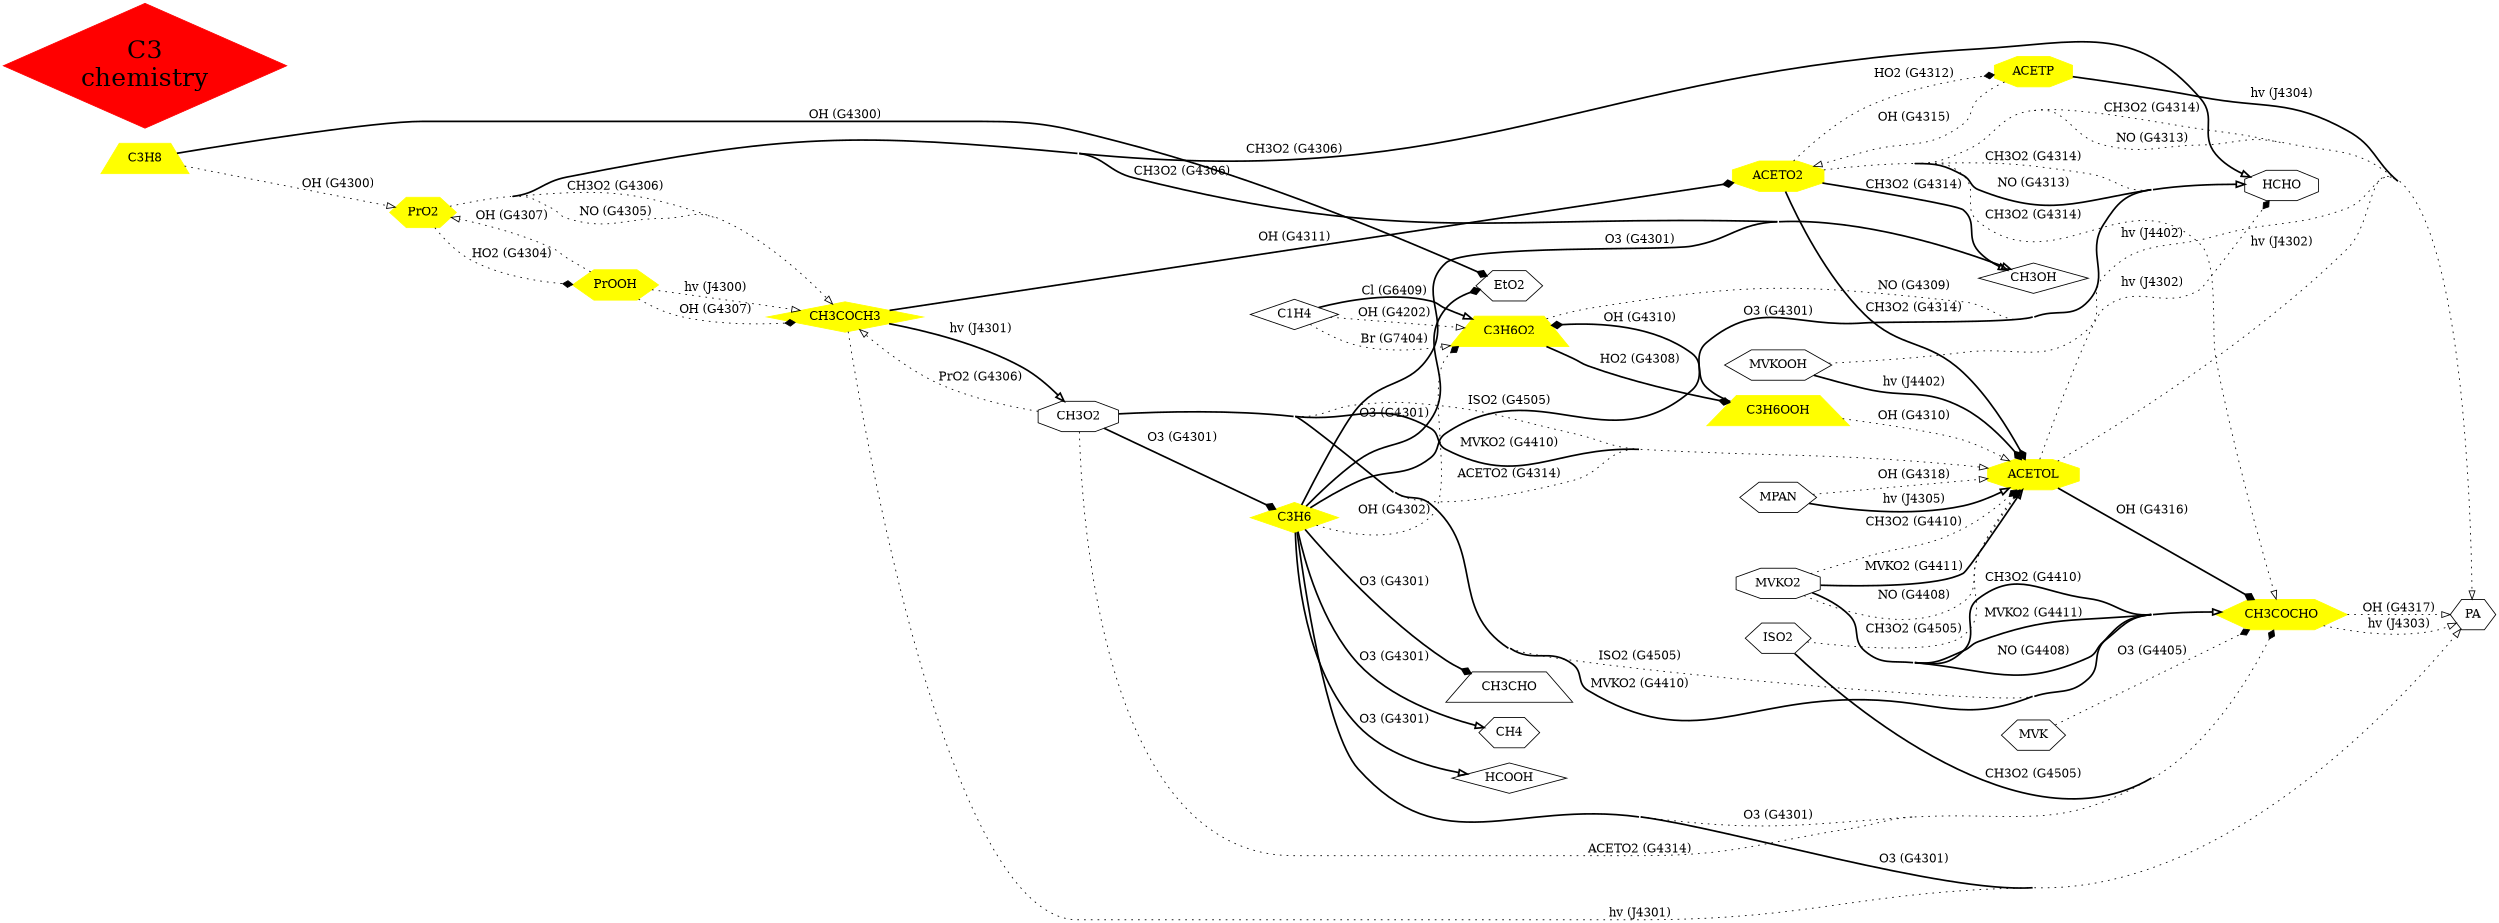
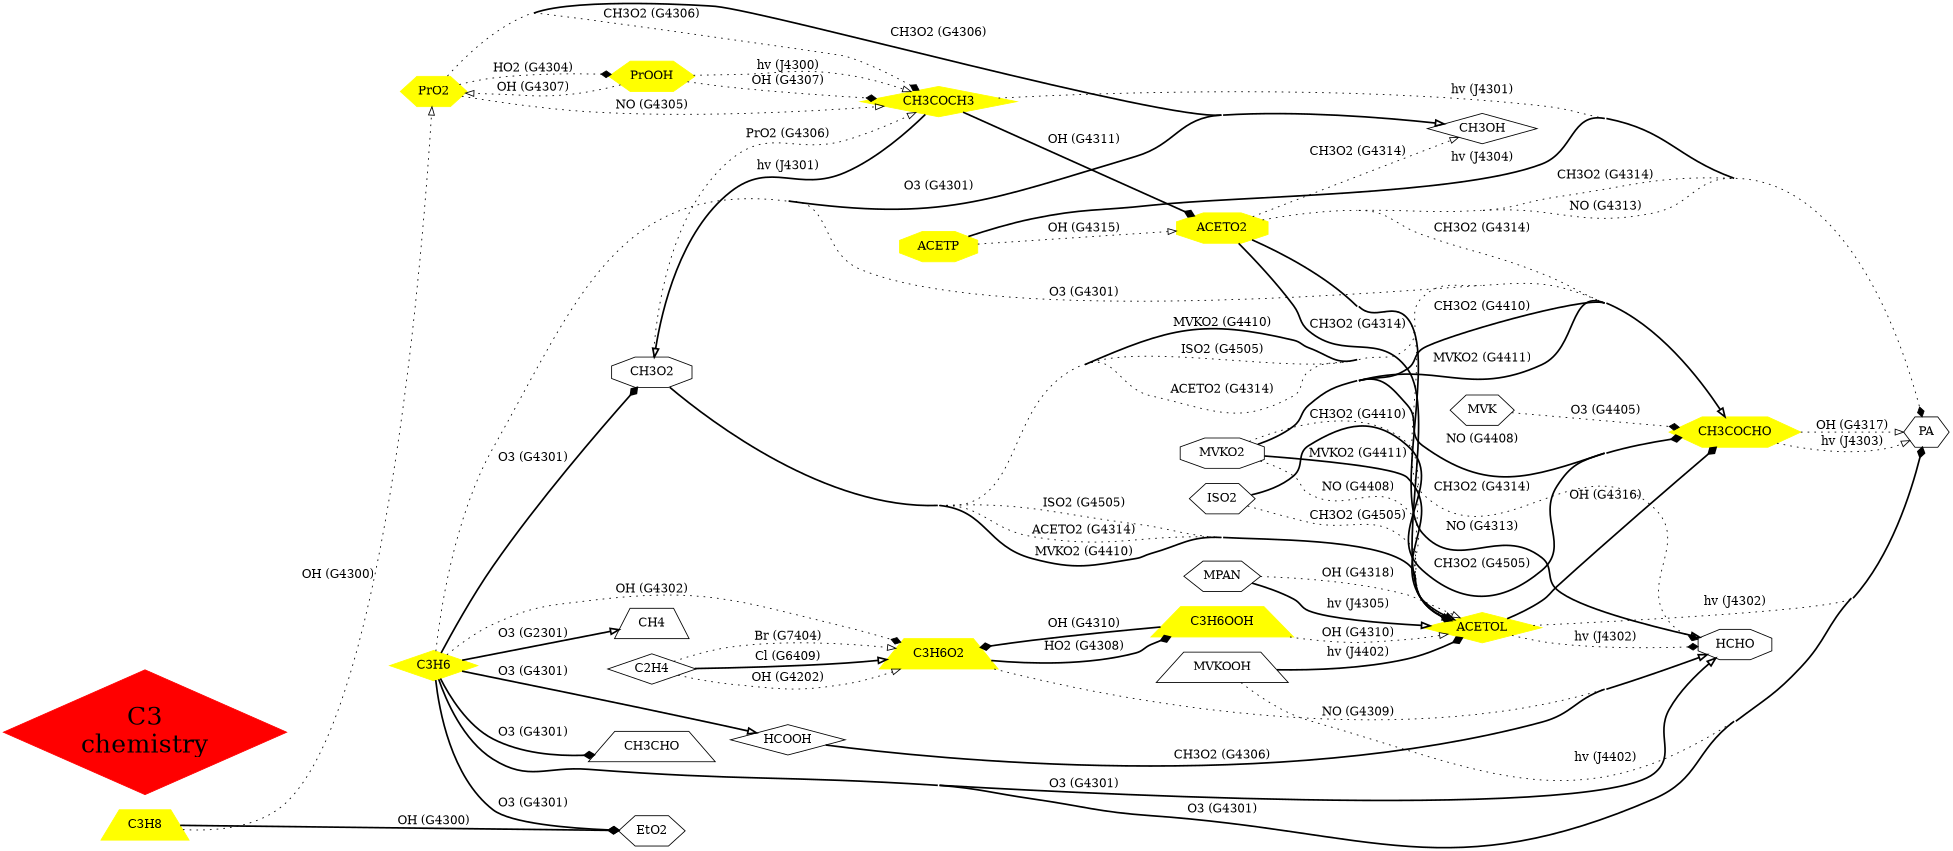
(1693, 87) -> (1221, 765)
(1881, 101) -> none
(1928, 201) -> (1352, 179)
(1294, 314) -> (652, 669)
(1778, 365) -> (1222, 667)
(1185, 466) -> (528, 518)
(2033, 475) -> (1482, 628)
(1394, 657) -> (533, 634)
(1509, 733) -> (652, 624)
